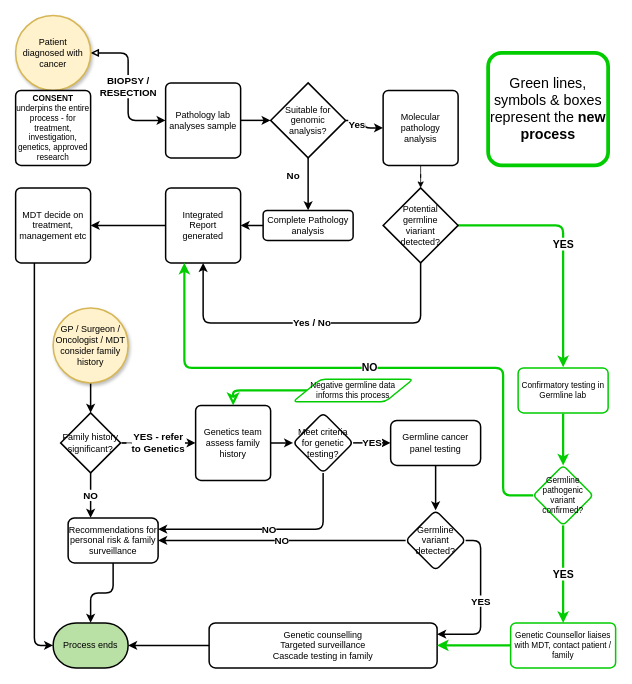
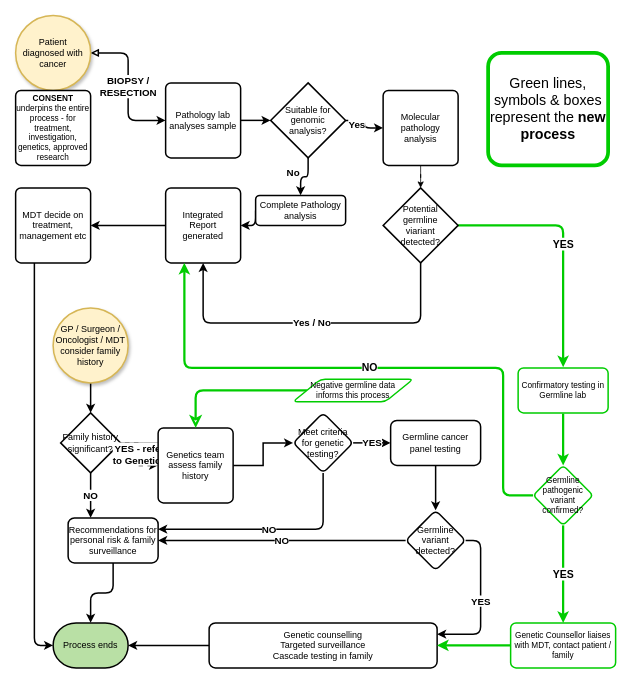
(308, 225) -> (300, 210)
(233, 443) -> (195, 465)
